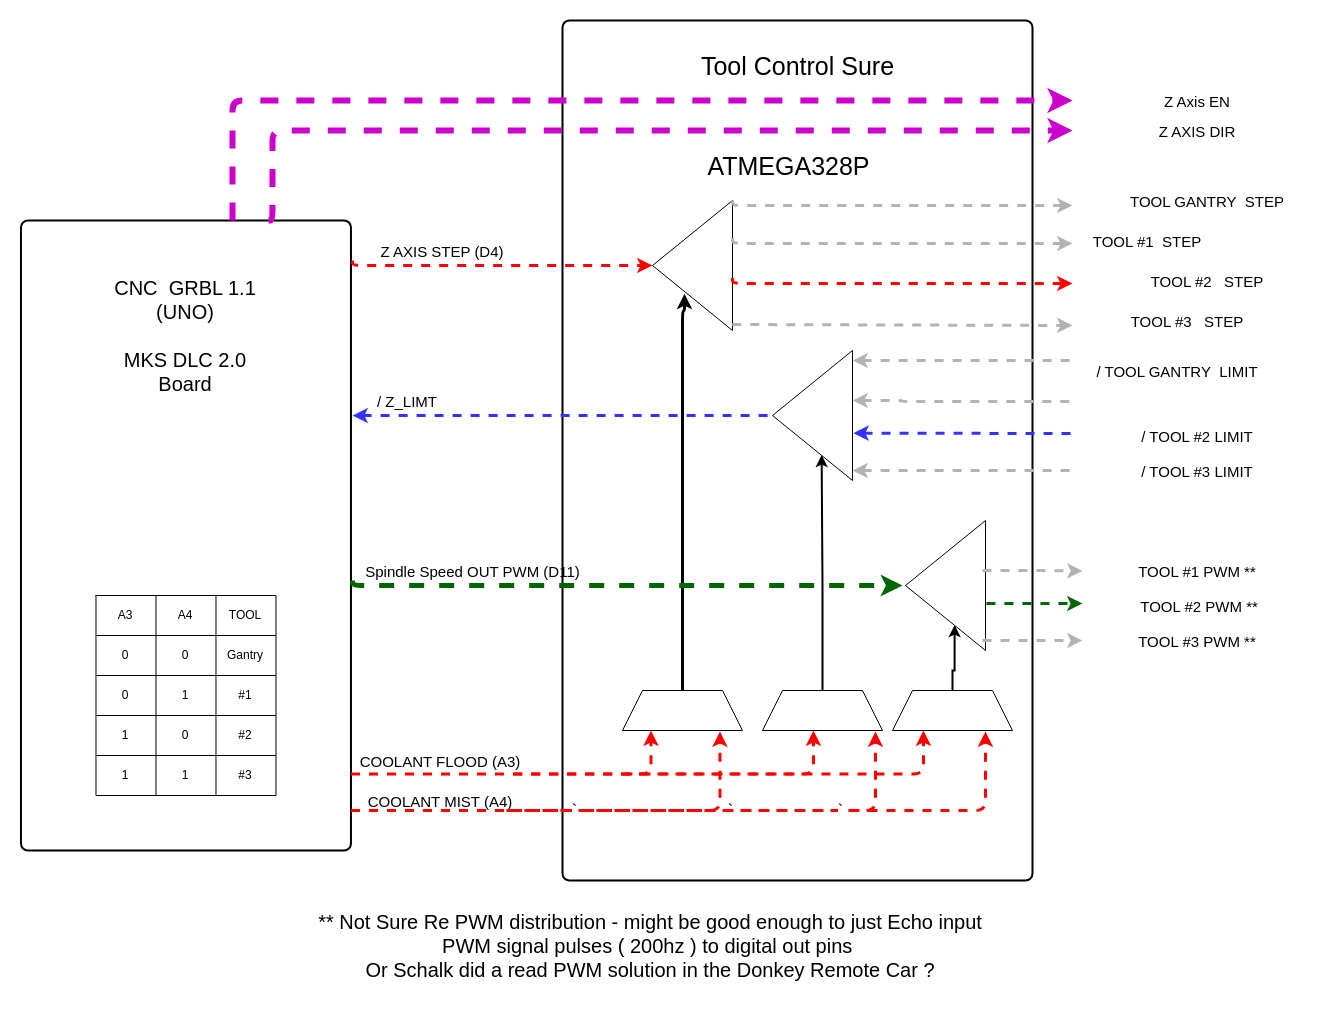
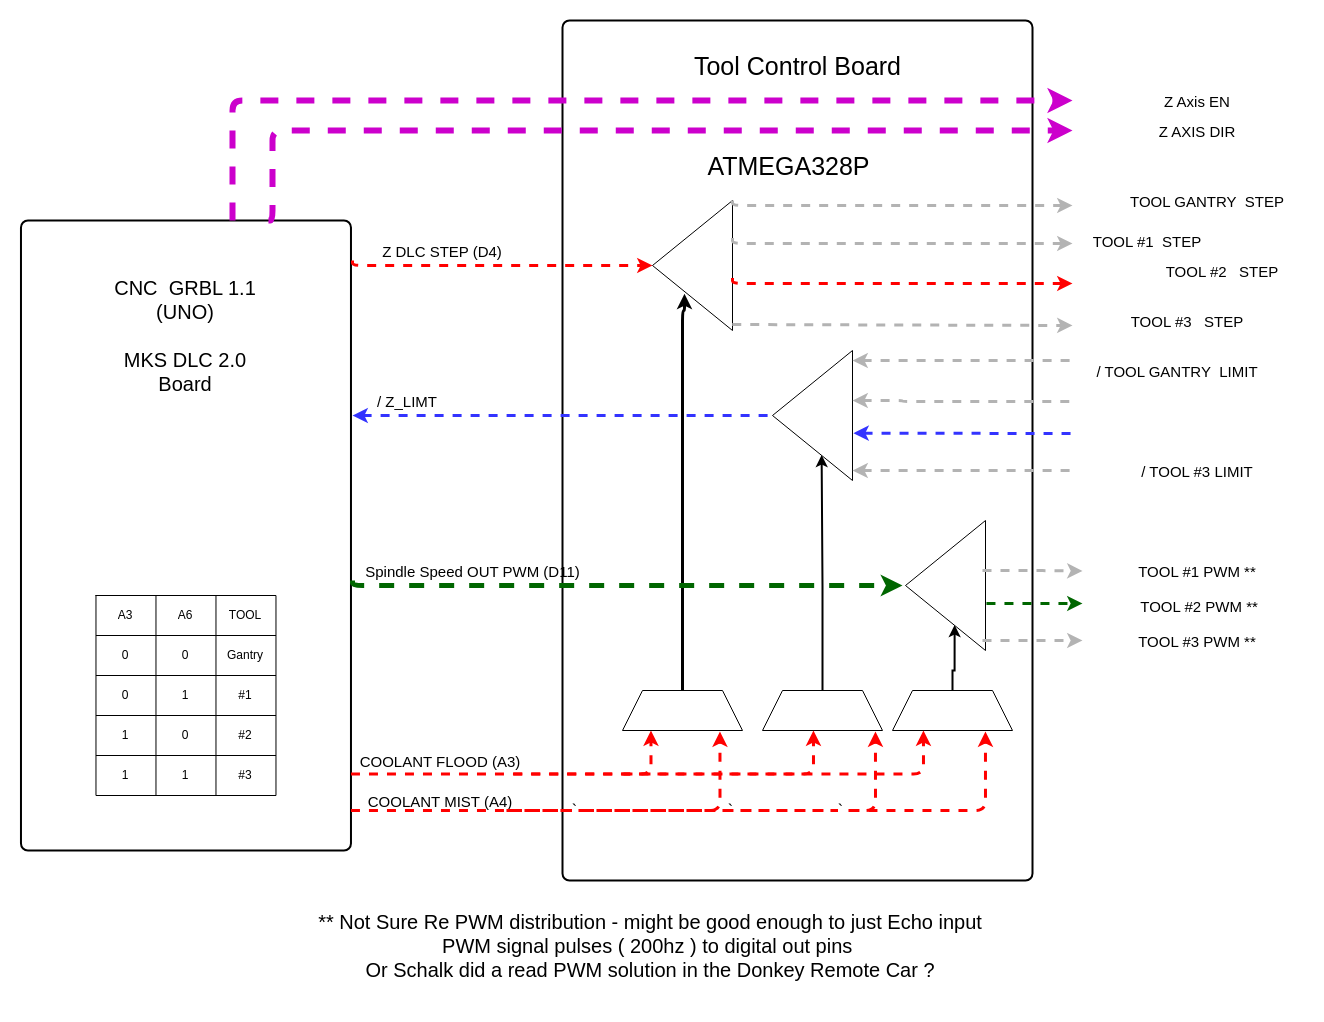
(798, 66) -> (798, 66)
(443, 251) -> (443, 251)
(1208, 281) -> (1223, 271)
(1198, 436) -> none
(186, 616) -> (186, 616)
